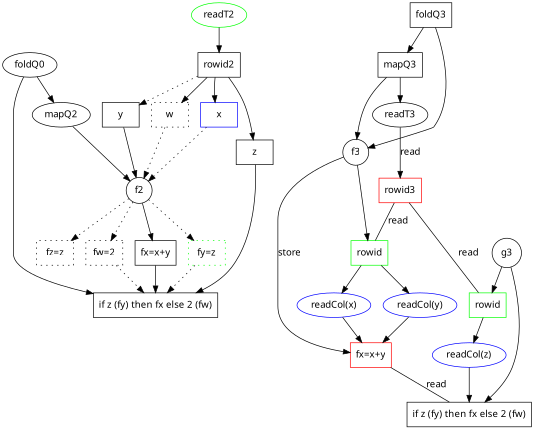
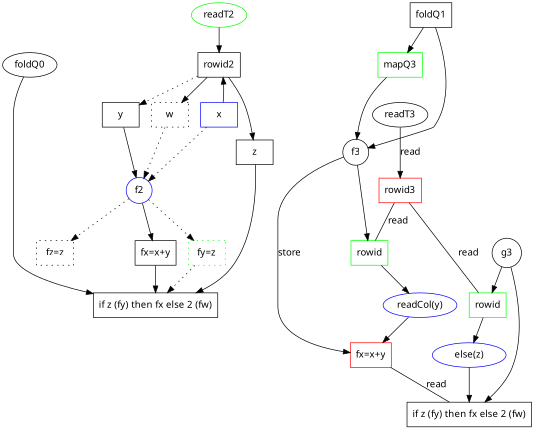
(431, 15) -> (431, 15)
(400, 65) -> (400, 65)
(215, 86) -> (224, 93)
(400, 86) -> none
(61, 115) -> none
(139, 190) -> (139, 190)
(104, 253) -> none
(334, 305) -> none
(469, 355) -> (469, 355)
